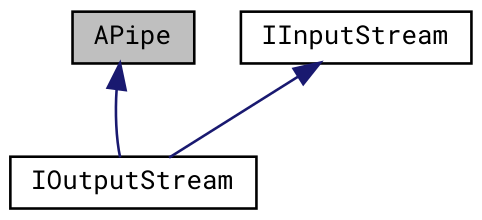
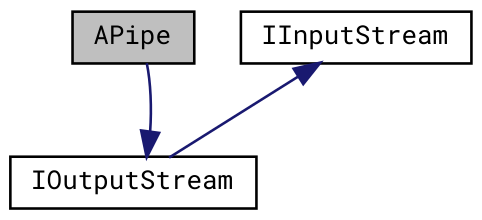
(116, 123) -> (151, 97)
